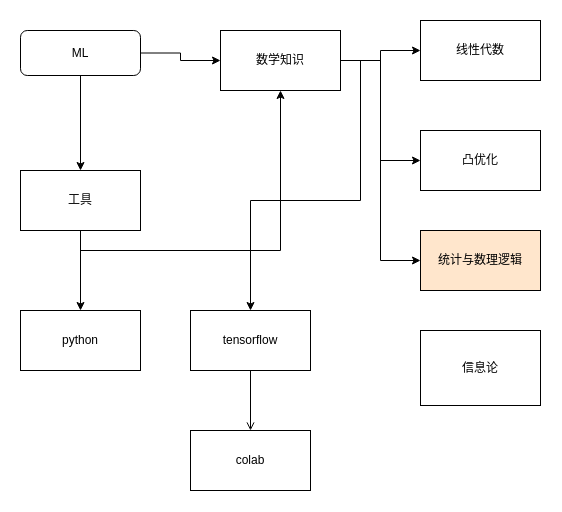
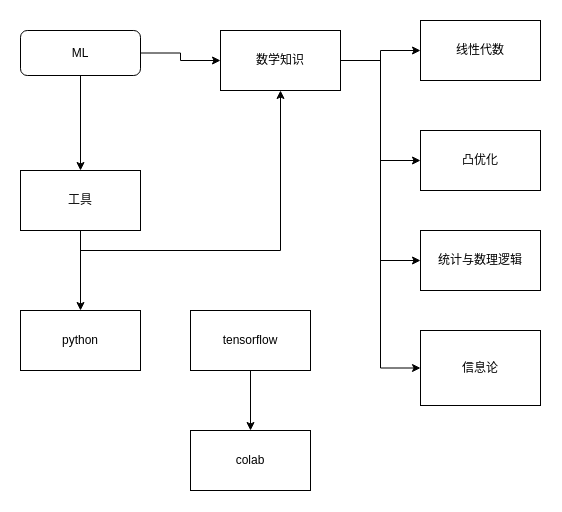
(324, 201) -> (381, 331)
(481, 261) -> (481, 261)
(251, 424) -> (251, 422)
